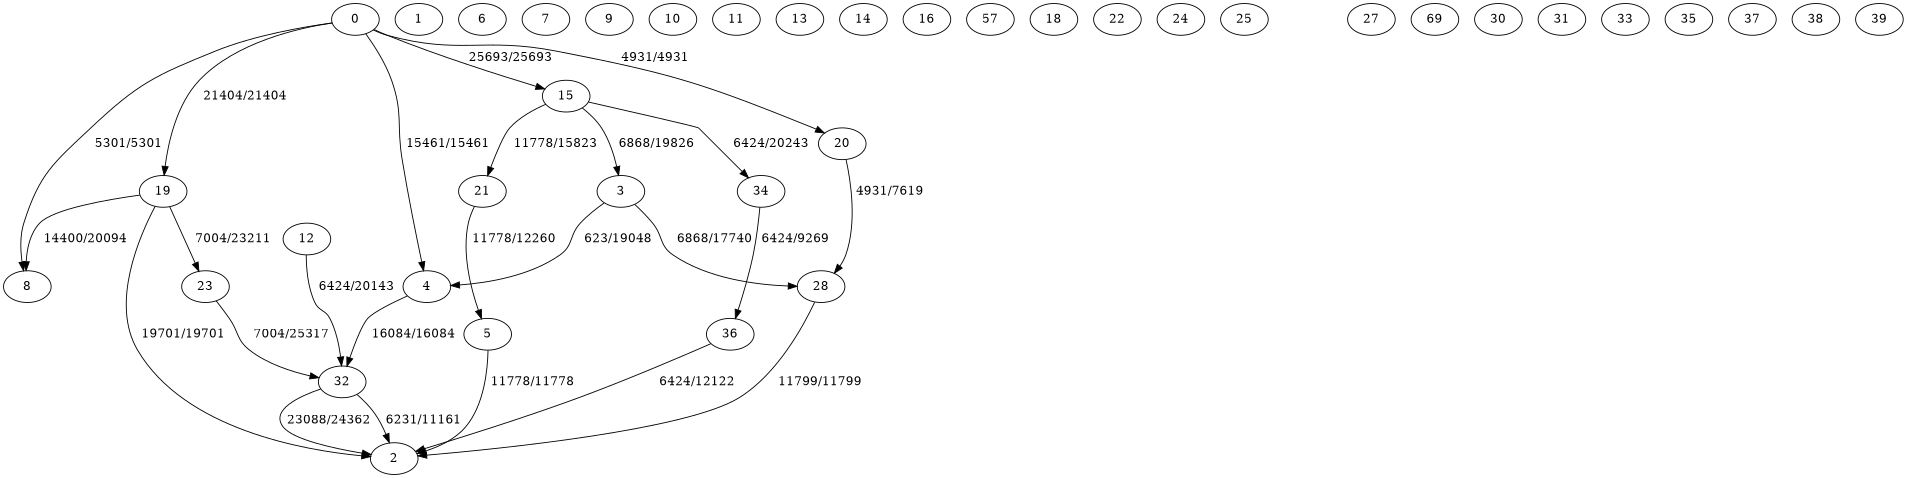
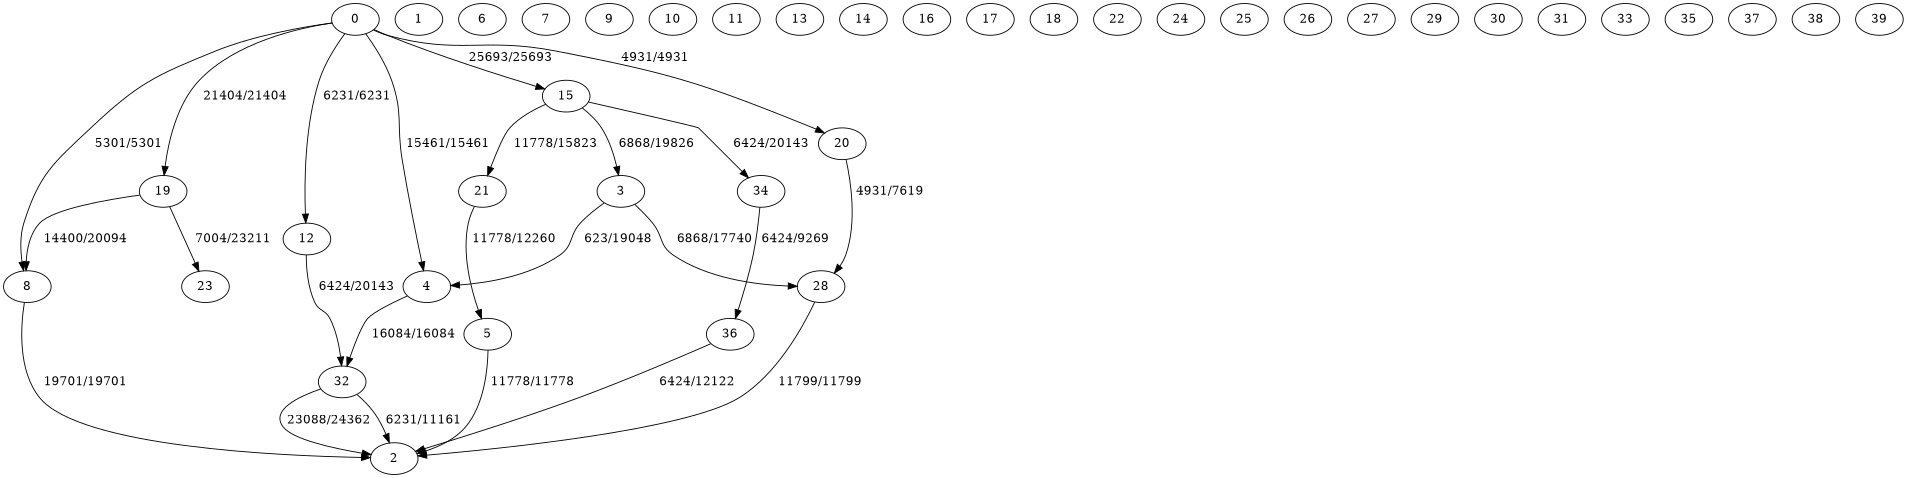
(990, 19) -> (990, 19)
none -> (1308, 19)
(1435, 19) -> (1435, 19)
none -> (310, 120)
(769, 144) -> (769, 144)
(252, 352) -> none
(172, 389) -> (147, 439)
